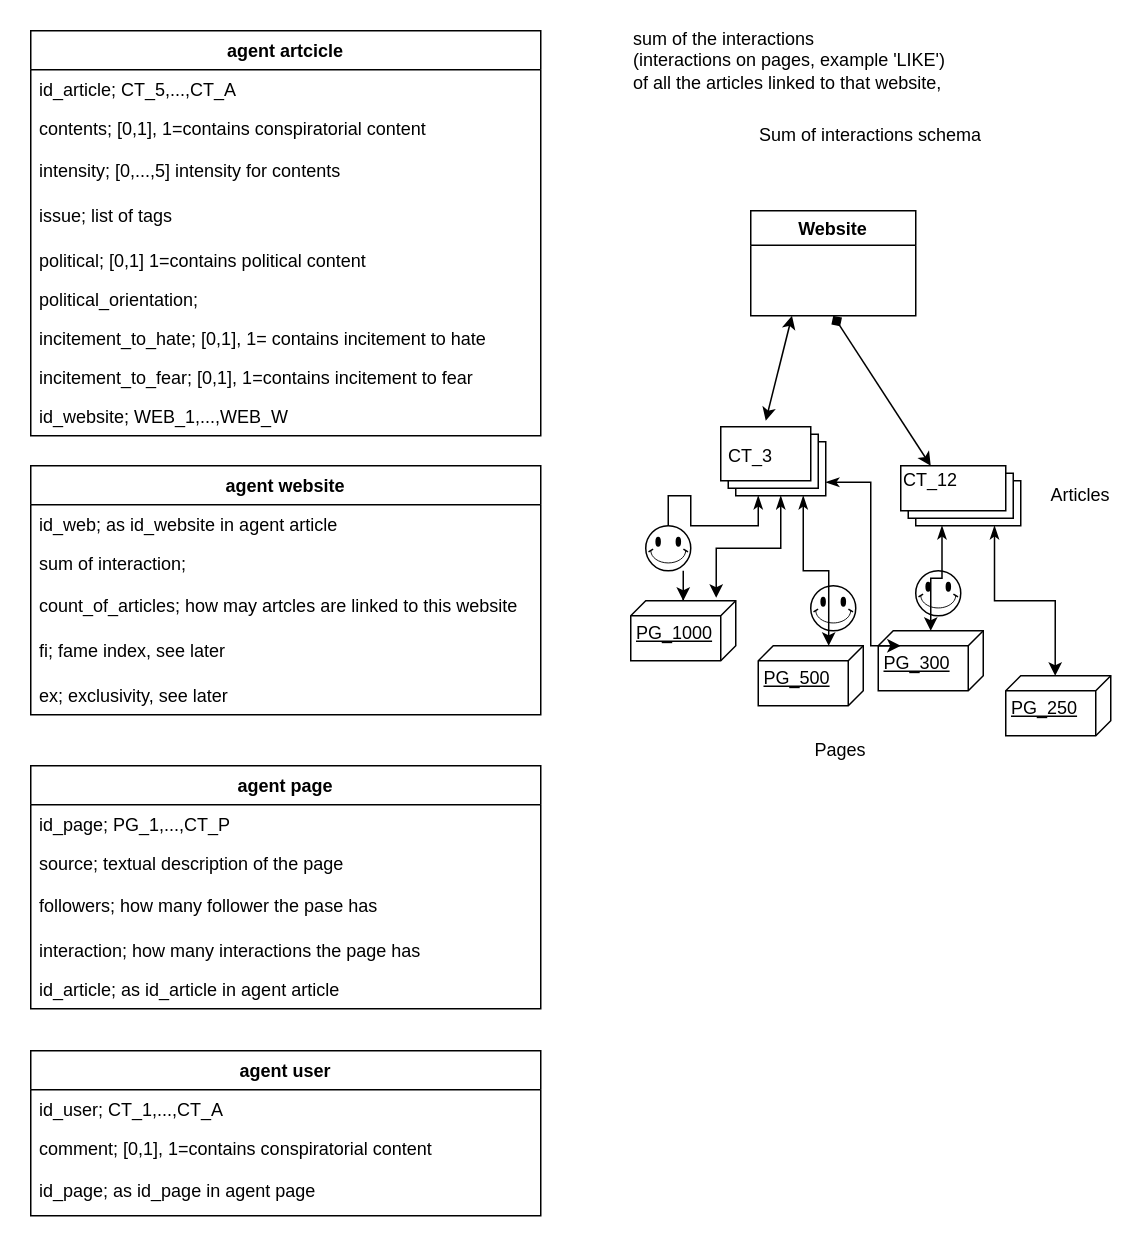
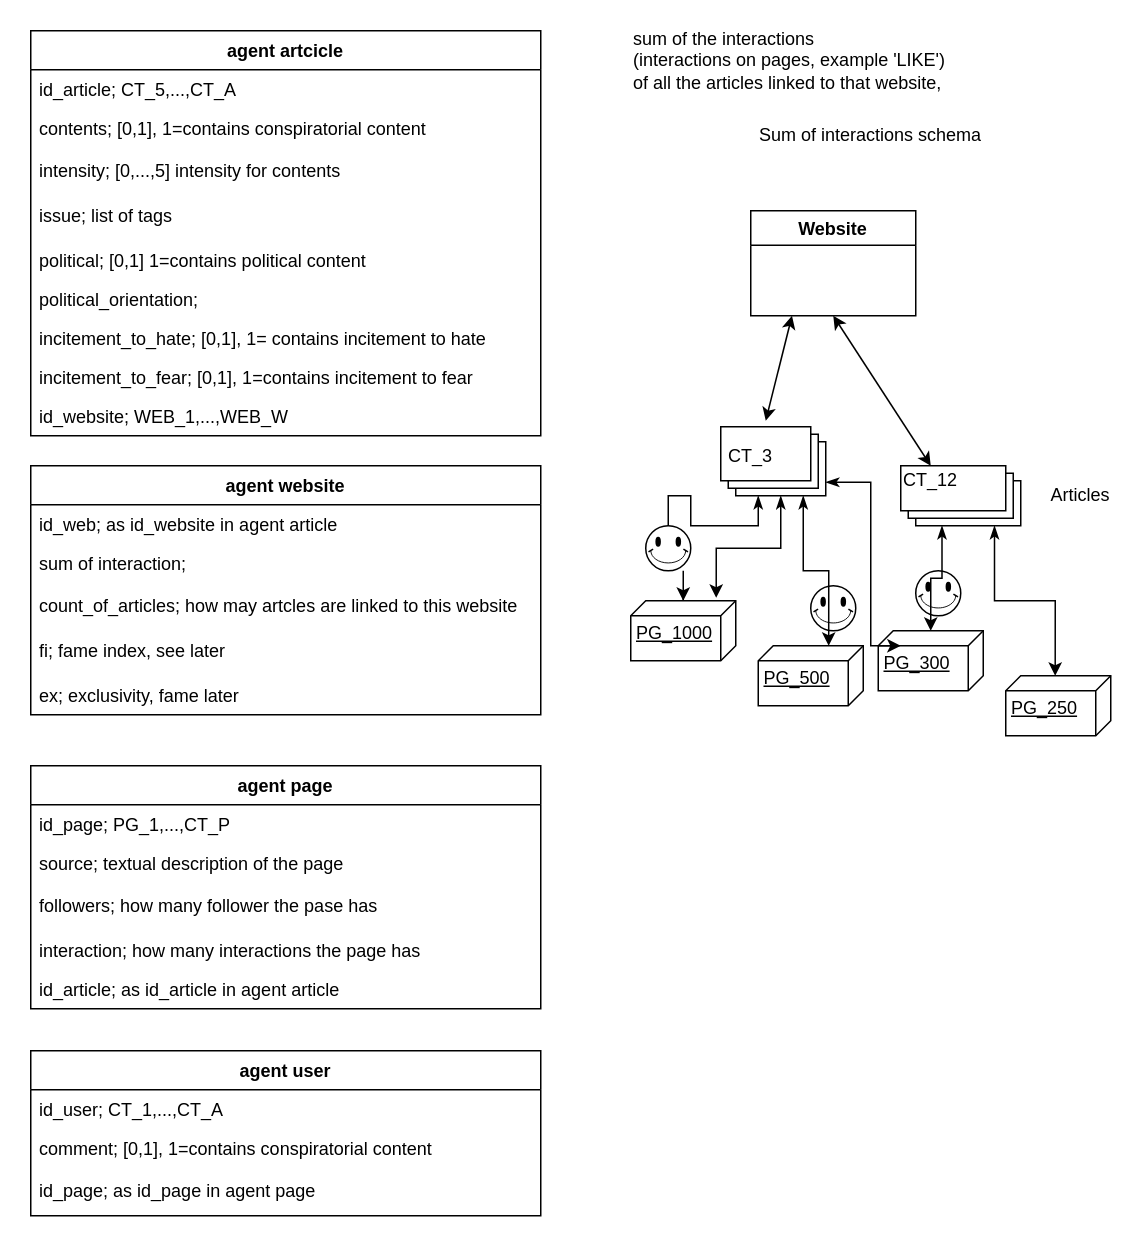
(840, 325) -> (839, 325)
(149, 696) -> (154, 696)
(841, 751) -> none
